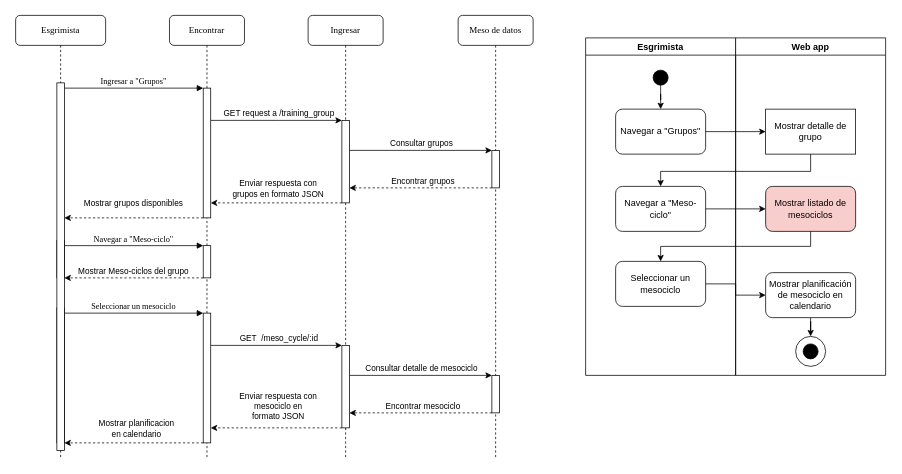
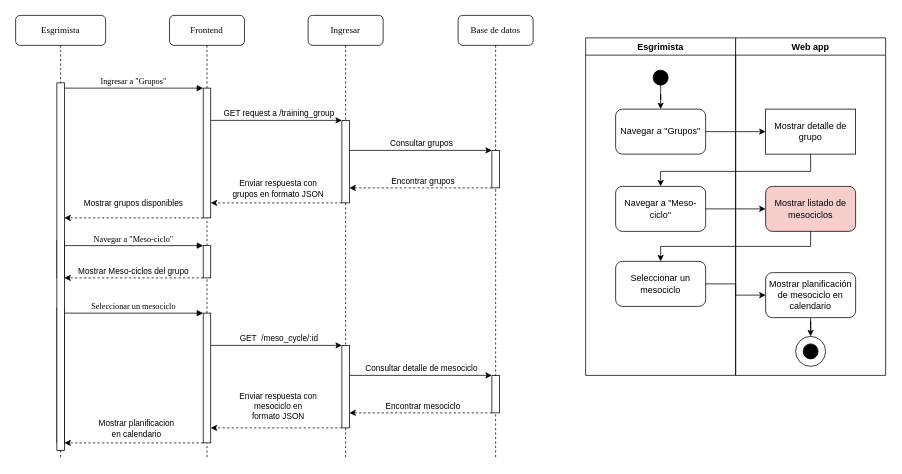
(207, 30) -> (207, 30)
(495, 30) -> (495, 30)
